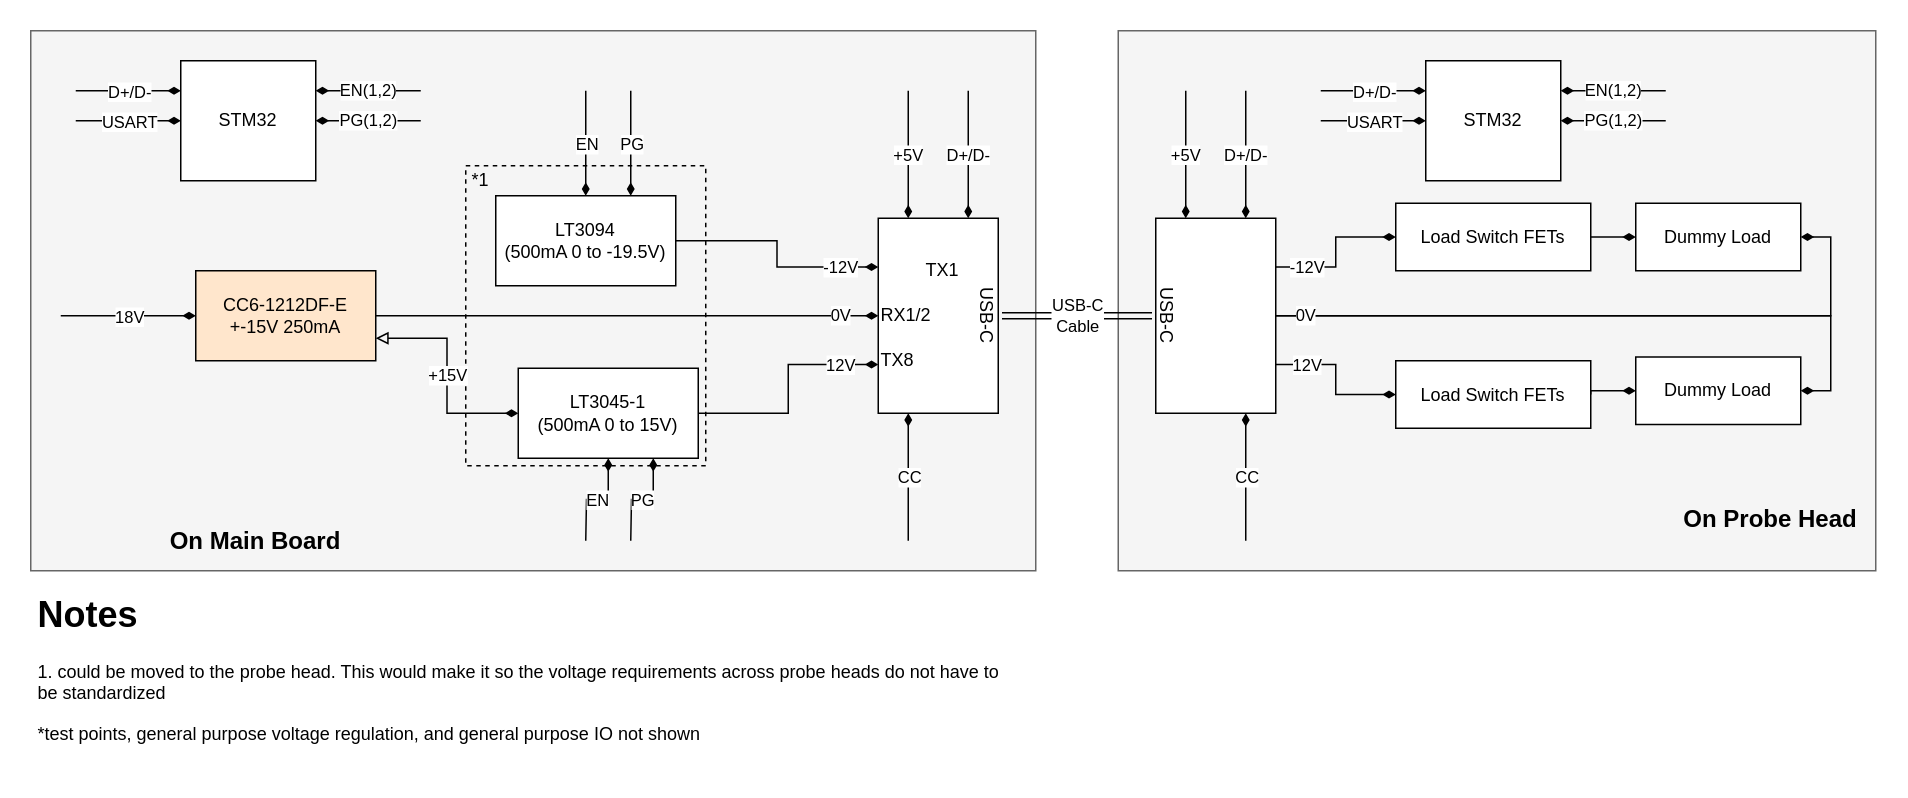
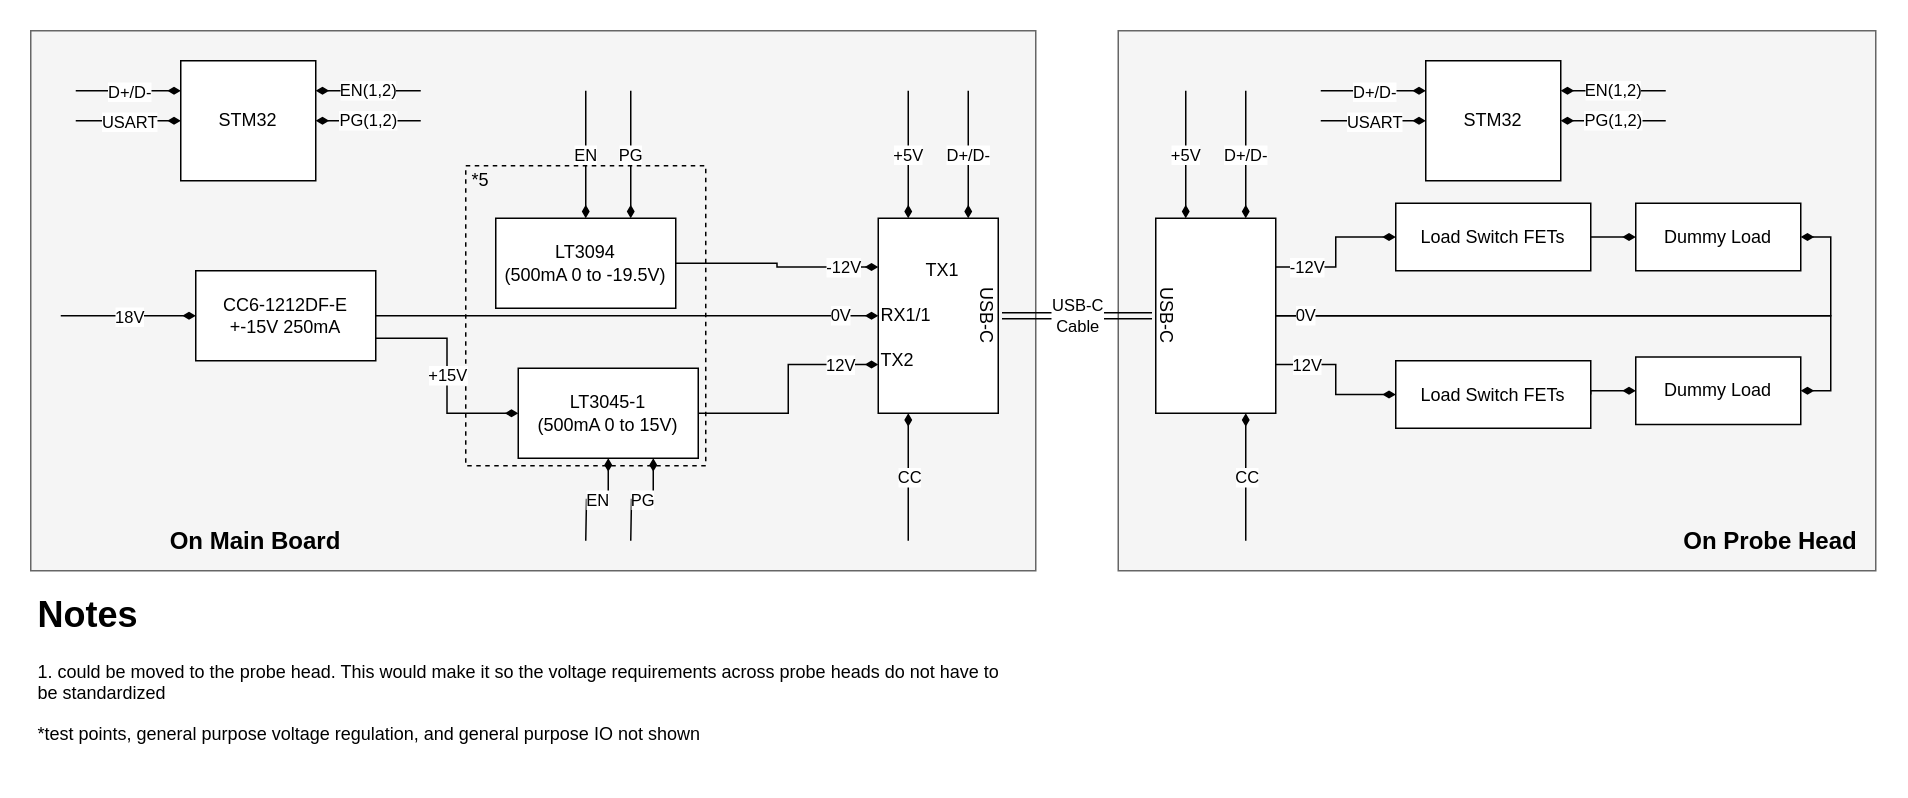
(481, 181) -> (481, 181)
(586, 241) -> (586, 263)
(286, 316) -> (286, 316)
(906, 316) -> (906, 316)
(389, 338) -> (383, 338)
(896, 361) -> (896, 361)
(1771, 518) -> (1771, 541)
